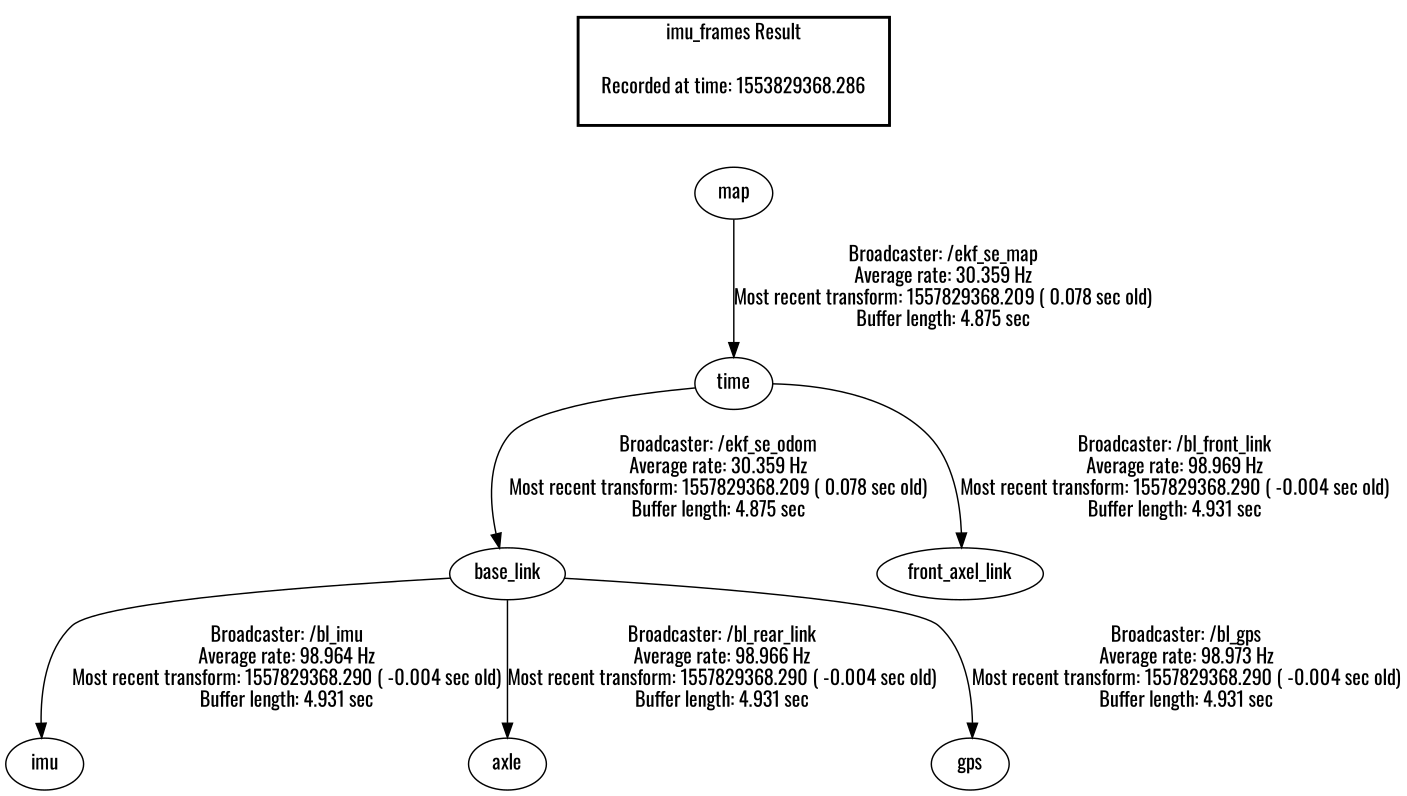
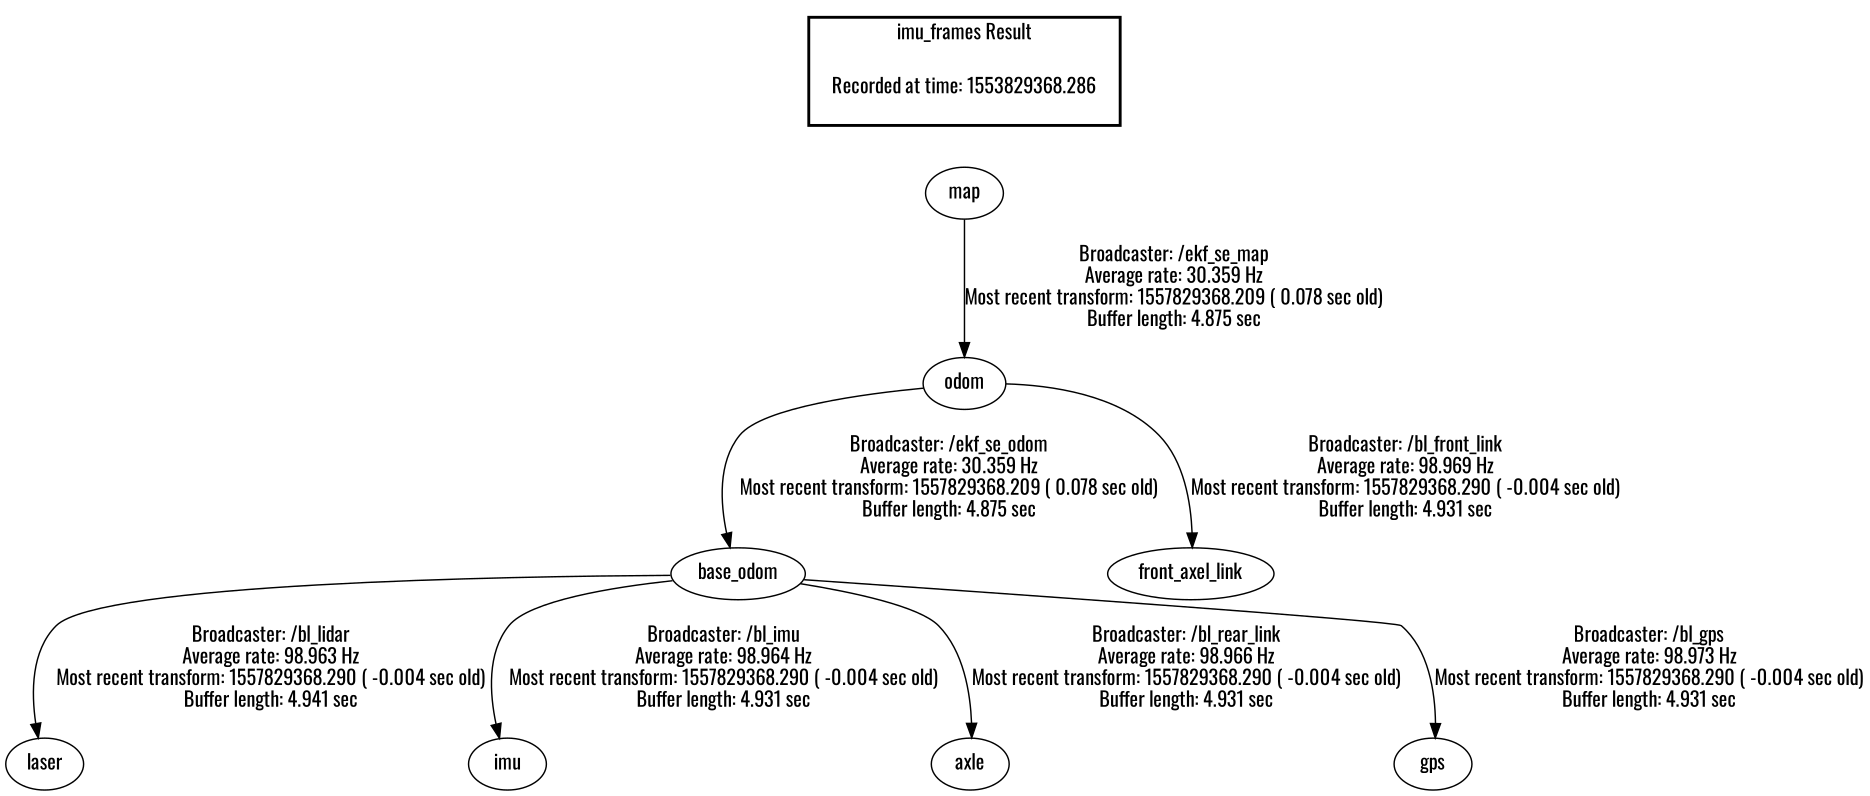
(734, 383) -> (964, 383)
(507, 574) -> (738, 574)
none -> (45, 764)
